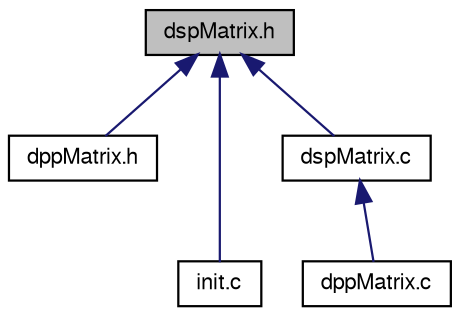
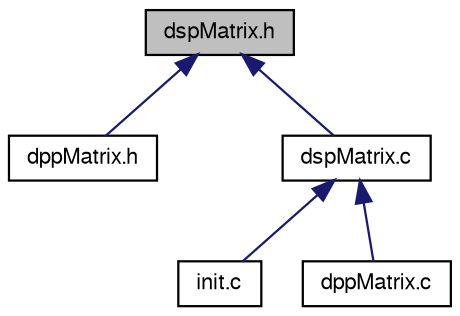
(220, 169) -> (280, 228)
